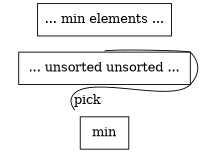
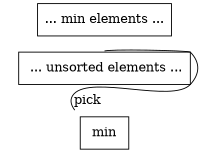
(105, 68) -> (105, 68)
